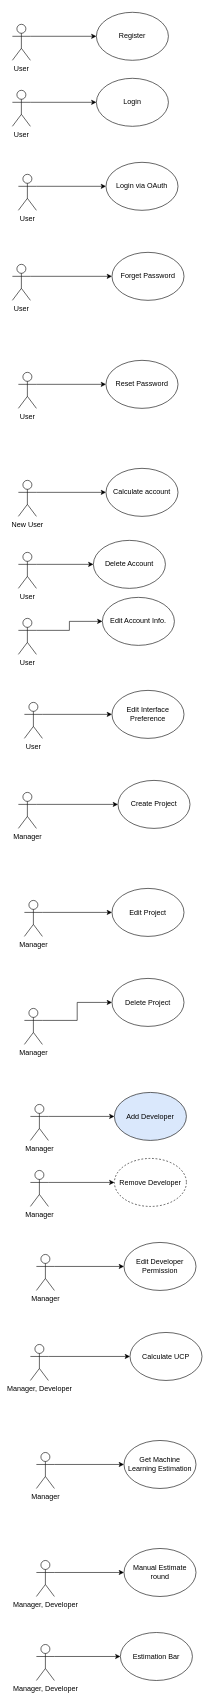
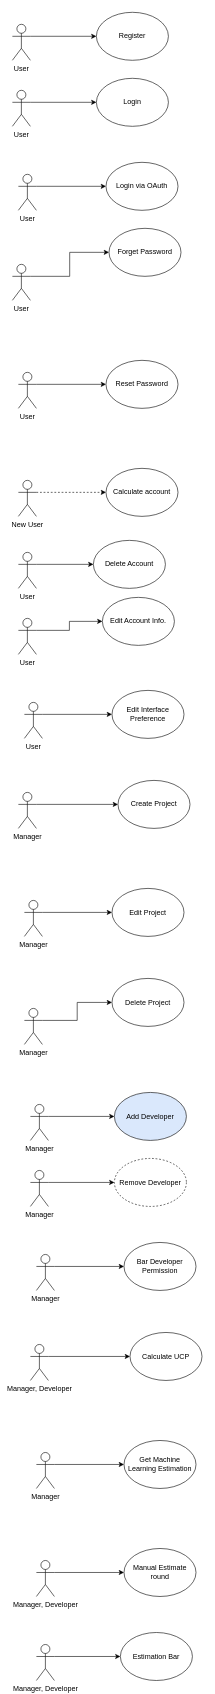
(148, 276) -> (145, 252)
(70, 492) -> (70, 492)
(160, 1266) -> (160, 1266)
